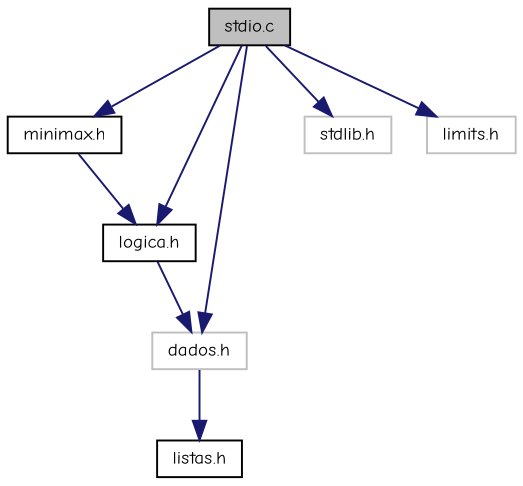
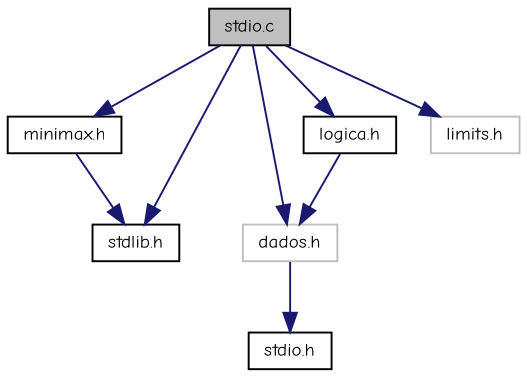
(348, 135) -> (136, 243)
(101, 181) -> (95, 181)
(200, 459) -> (290, 351)
